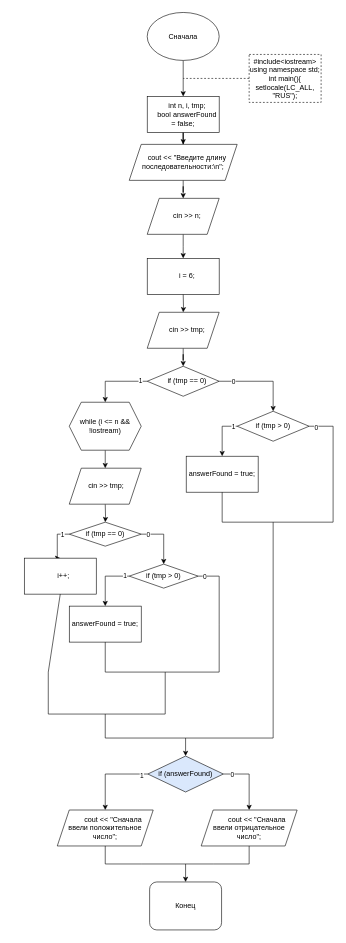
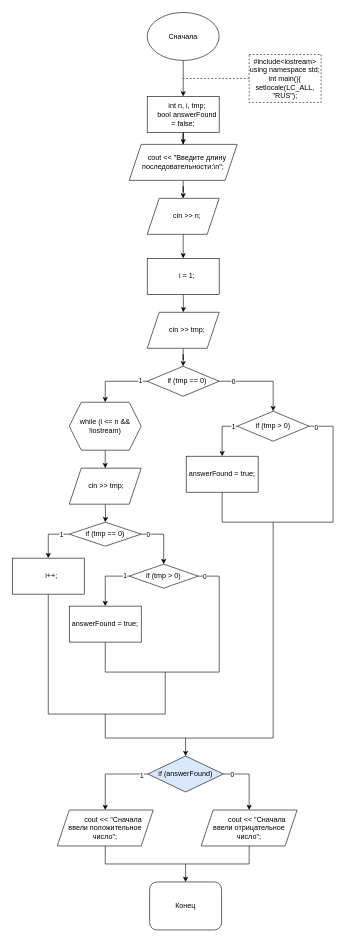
(183, 276) -> (183, 276)
(60, 576) -> (48, 576)
